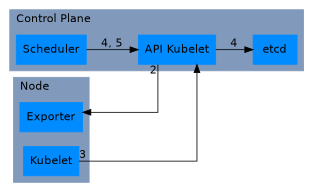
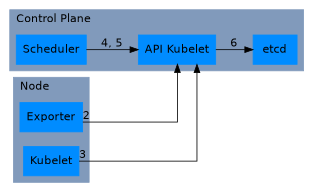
(234, 44) -> (234, 44)
(148, 112) -> (155, 122)
